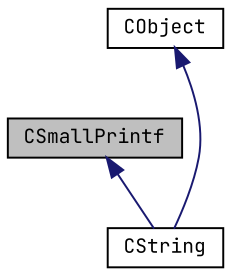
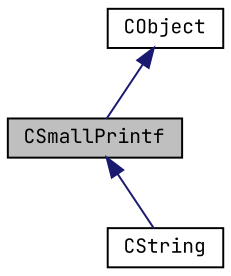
(200, 148) -> (125, 92)
